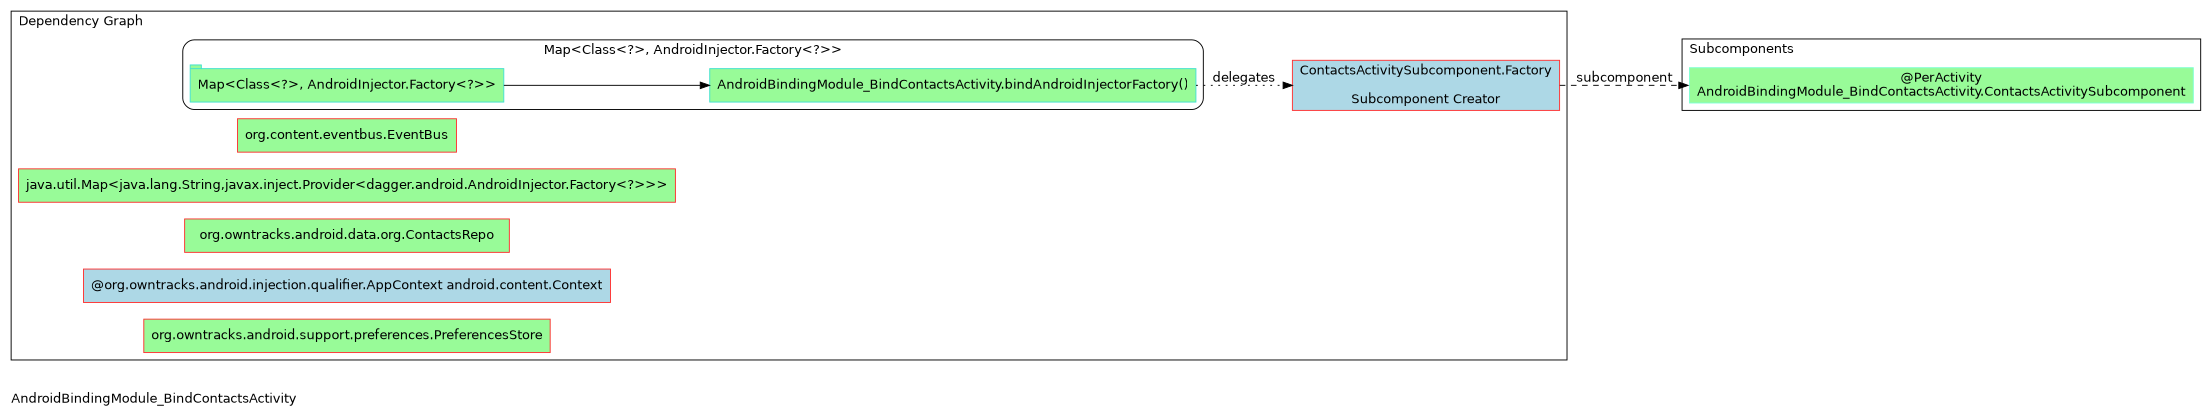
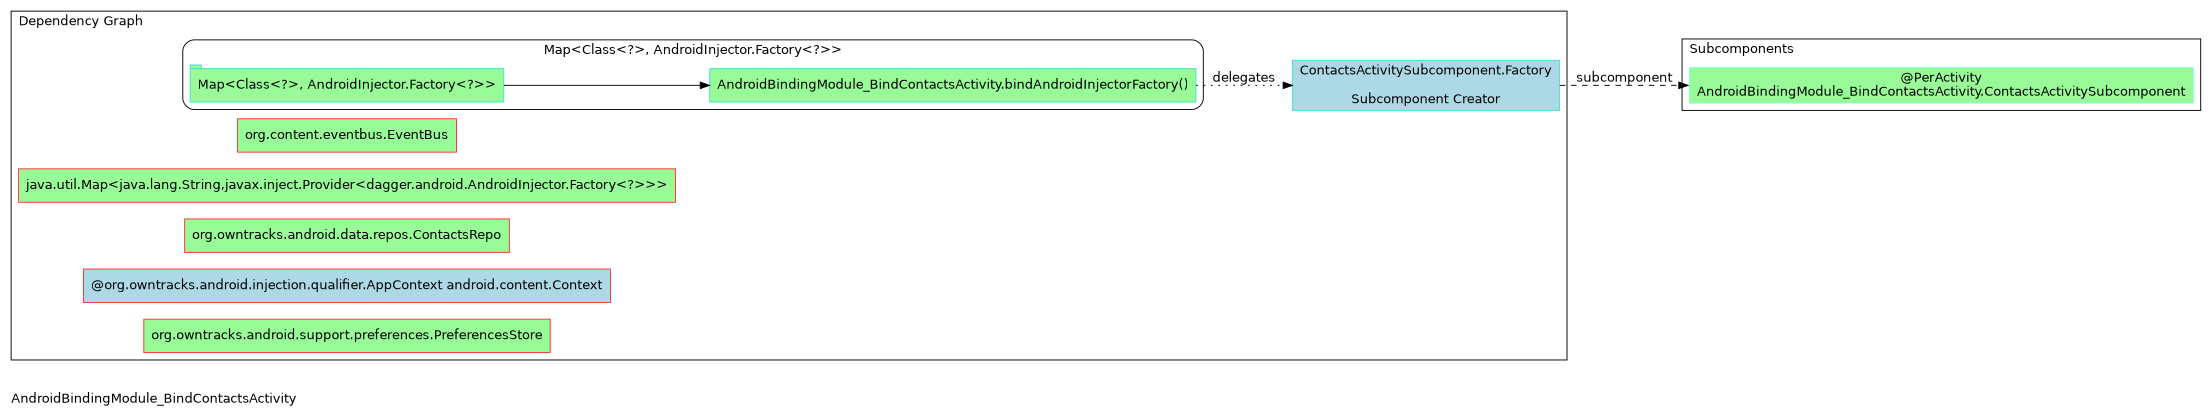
(1426, 85) -> (1426, 85)
(347, 236) -> (347, 236)
